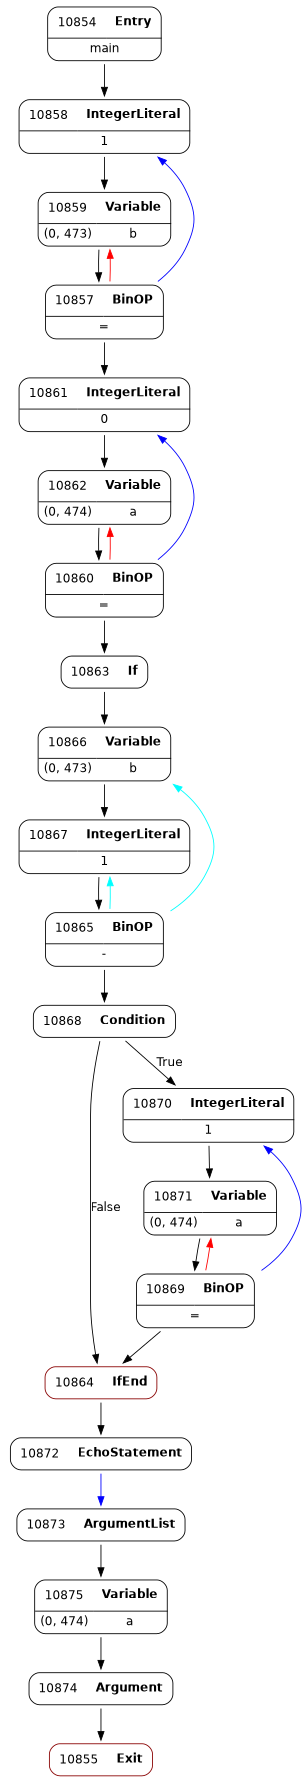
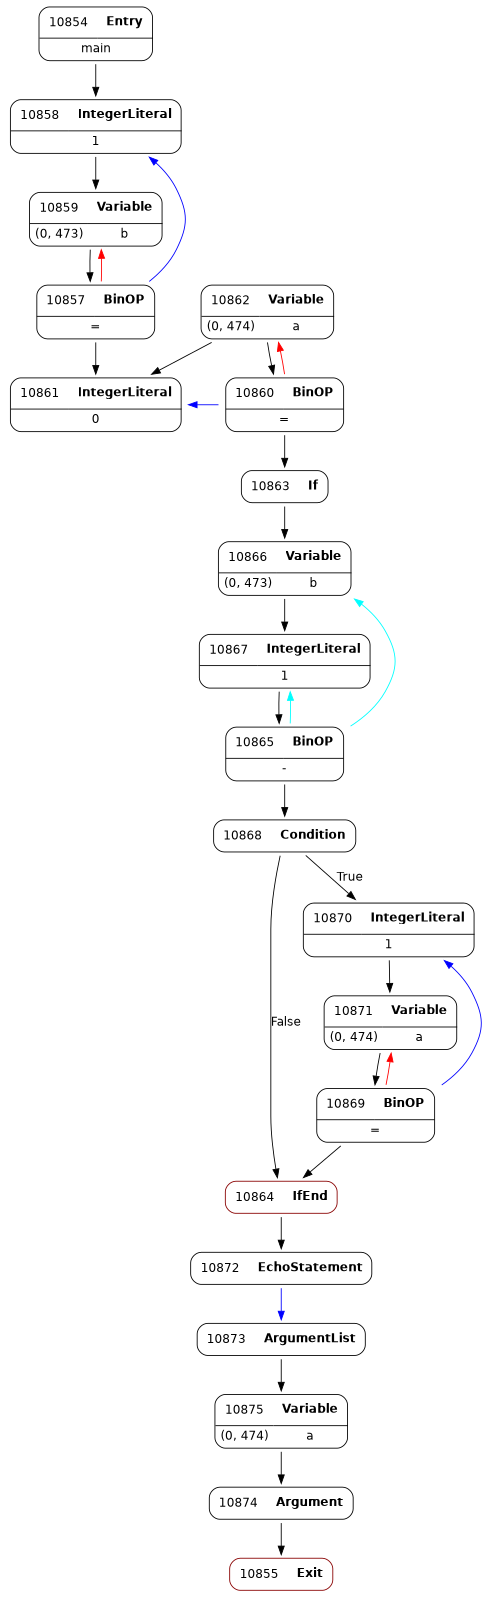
(104, 447) -> (185, 356)
